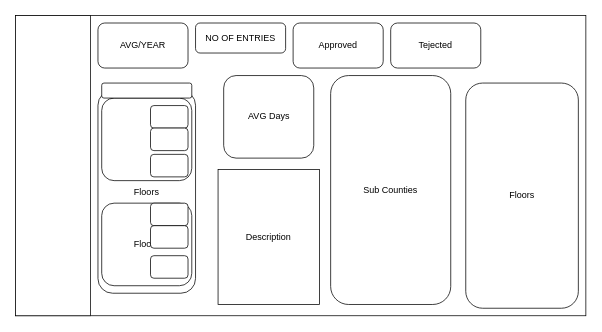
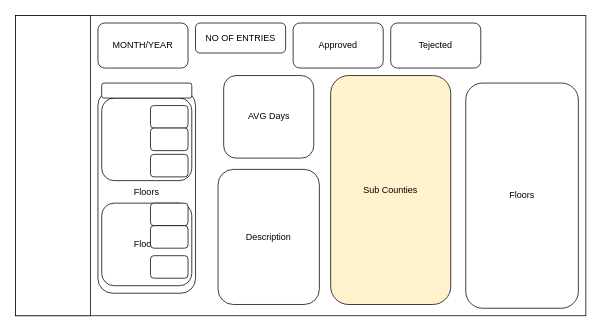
(143, 45) -> (143, 45)
(390, 190) -> (390, 190)
(269, 237) -> (269, 237)
